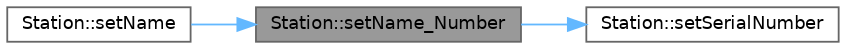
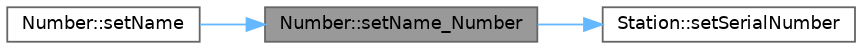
(99, 25) -> (103, 25)
(388, 25) -> (401, 25)
